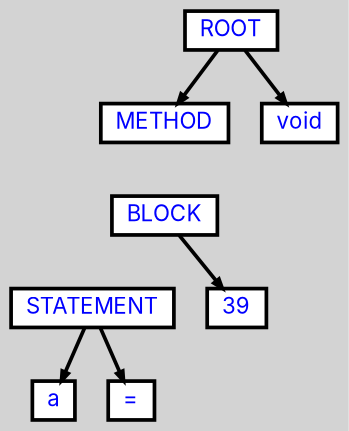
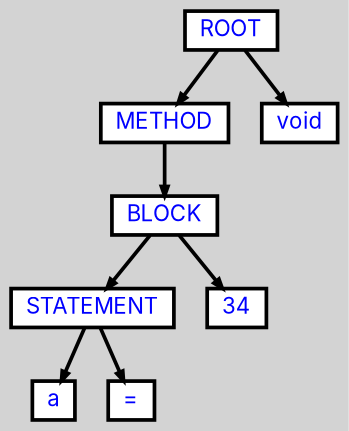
none -> (165, 165)
none -> (132, 258)
(237, 308) -> (237, 308)
